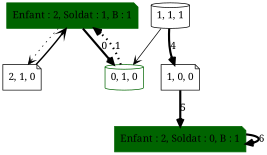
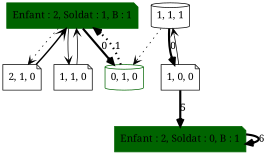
(149, 44) -> (149, 44)
(173, 46) -> (173, 46)
none -> (177, 50)
none -> (73, 77)
